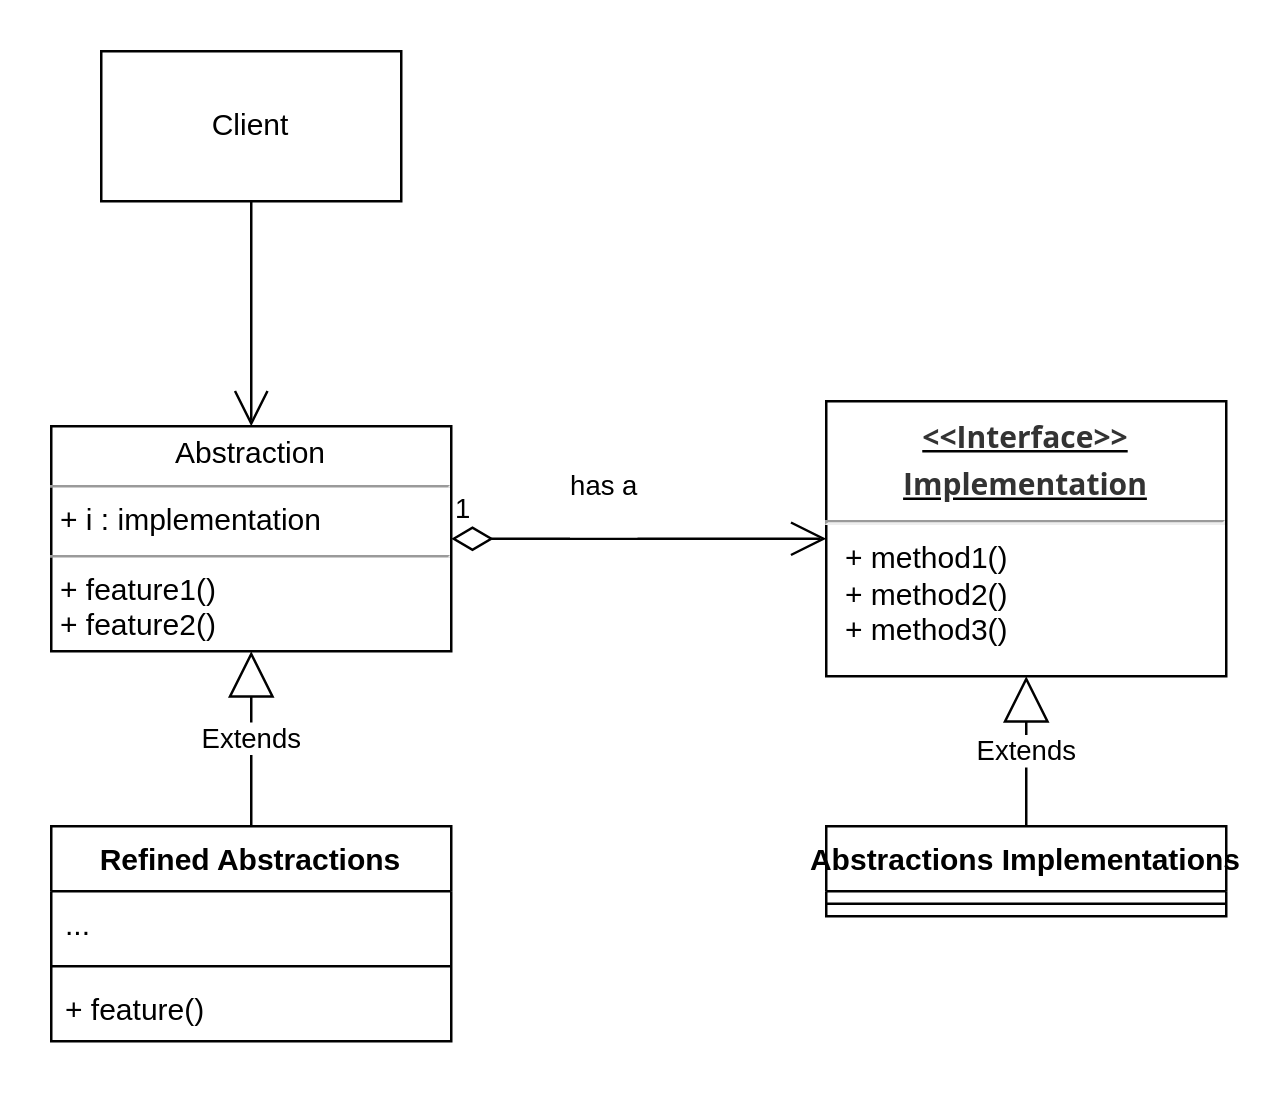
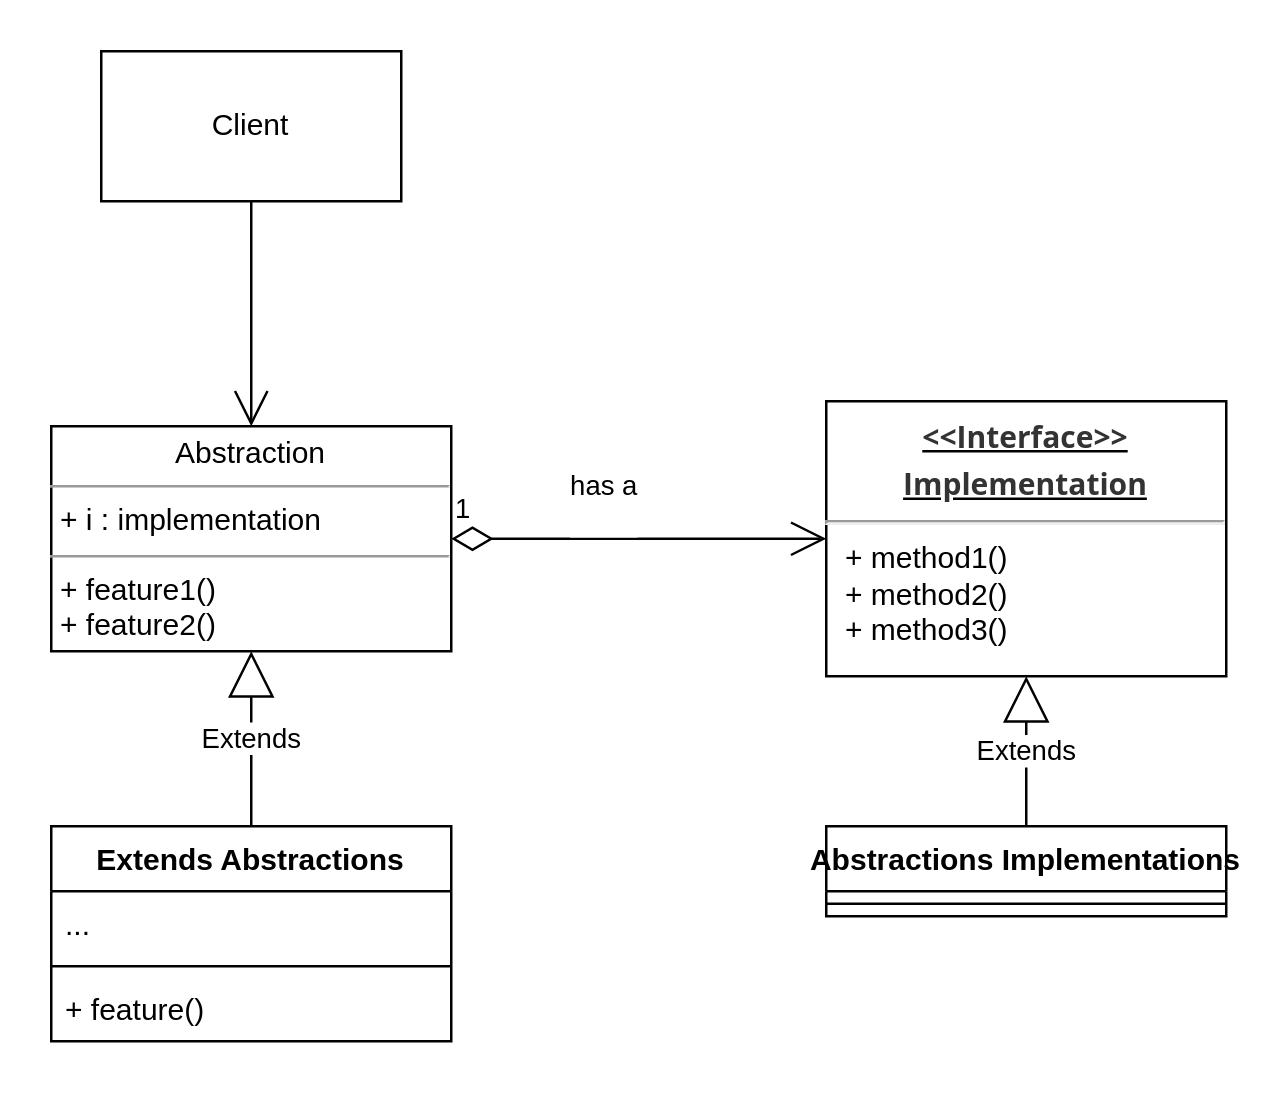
(250, 860) -> (250, 860)
